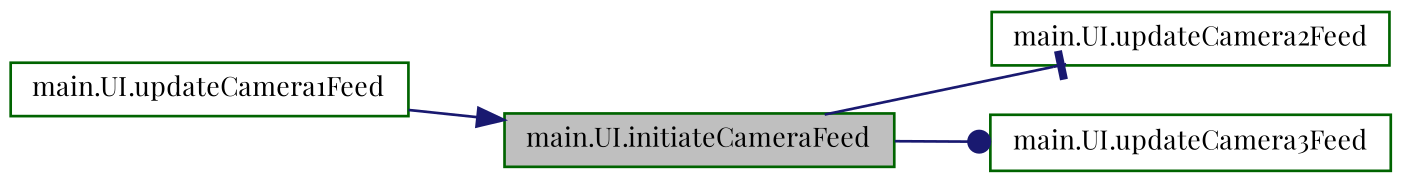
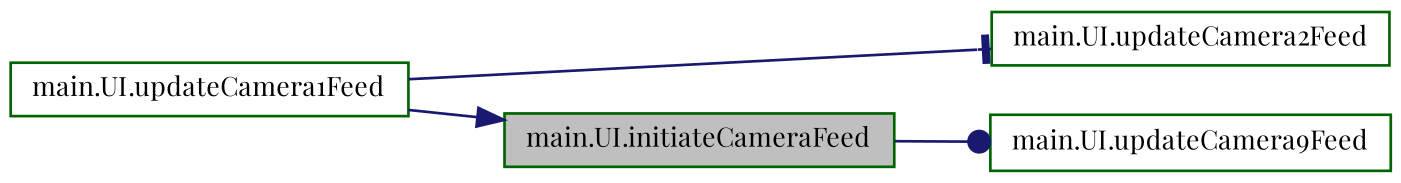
(939, 91) -> (693, 64)
(1191, 143) -> (1191, 143)
